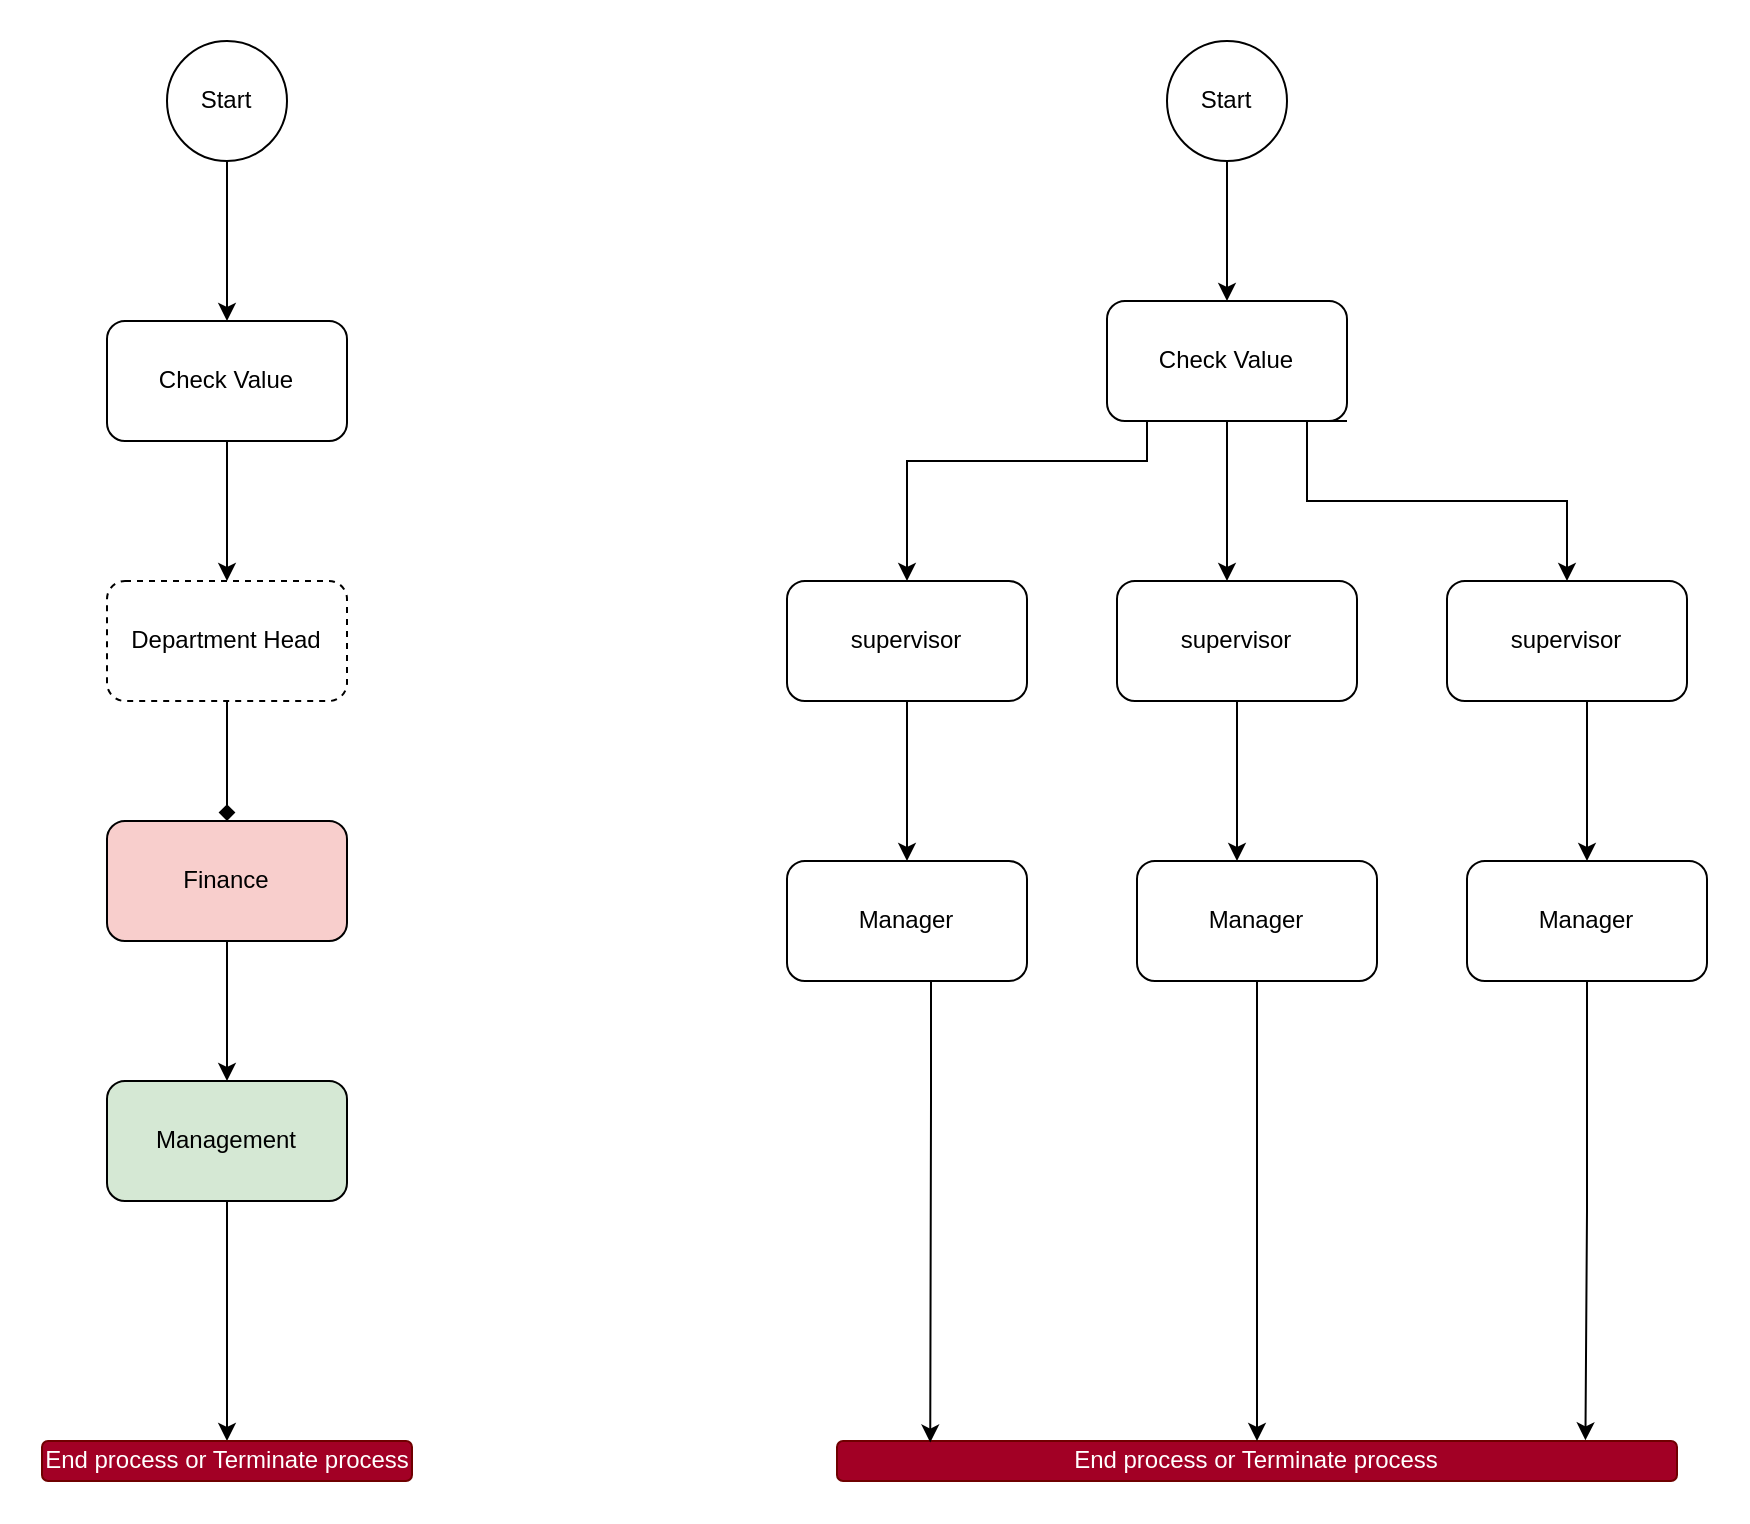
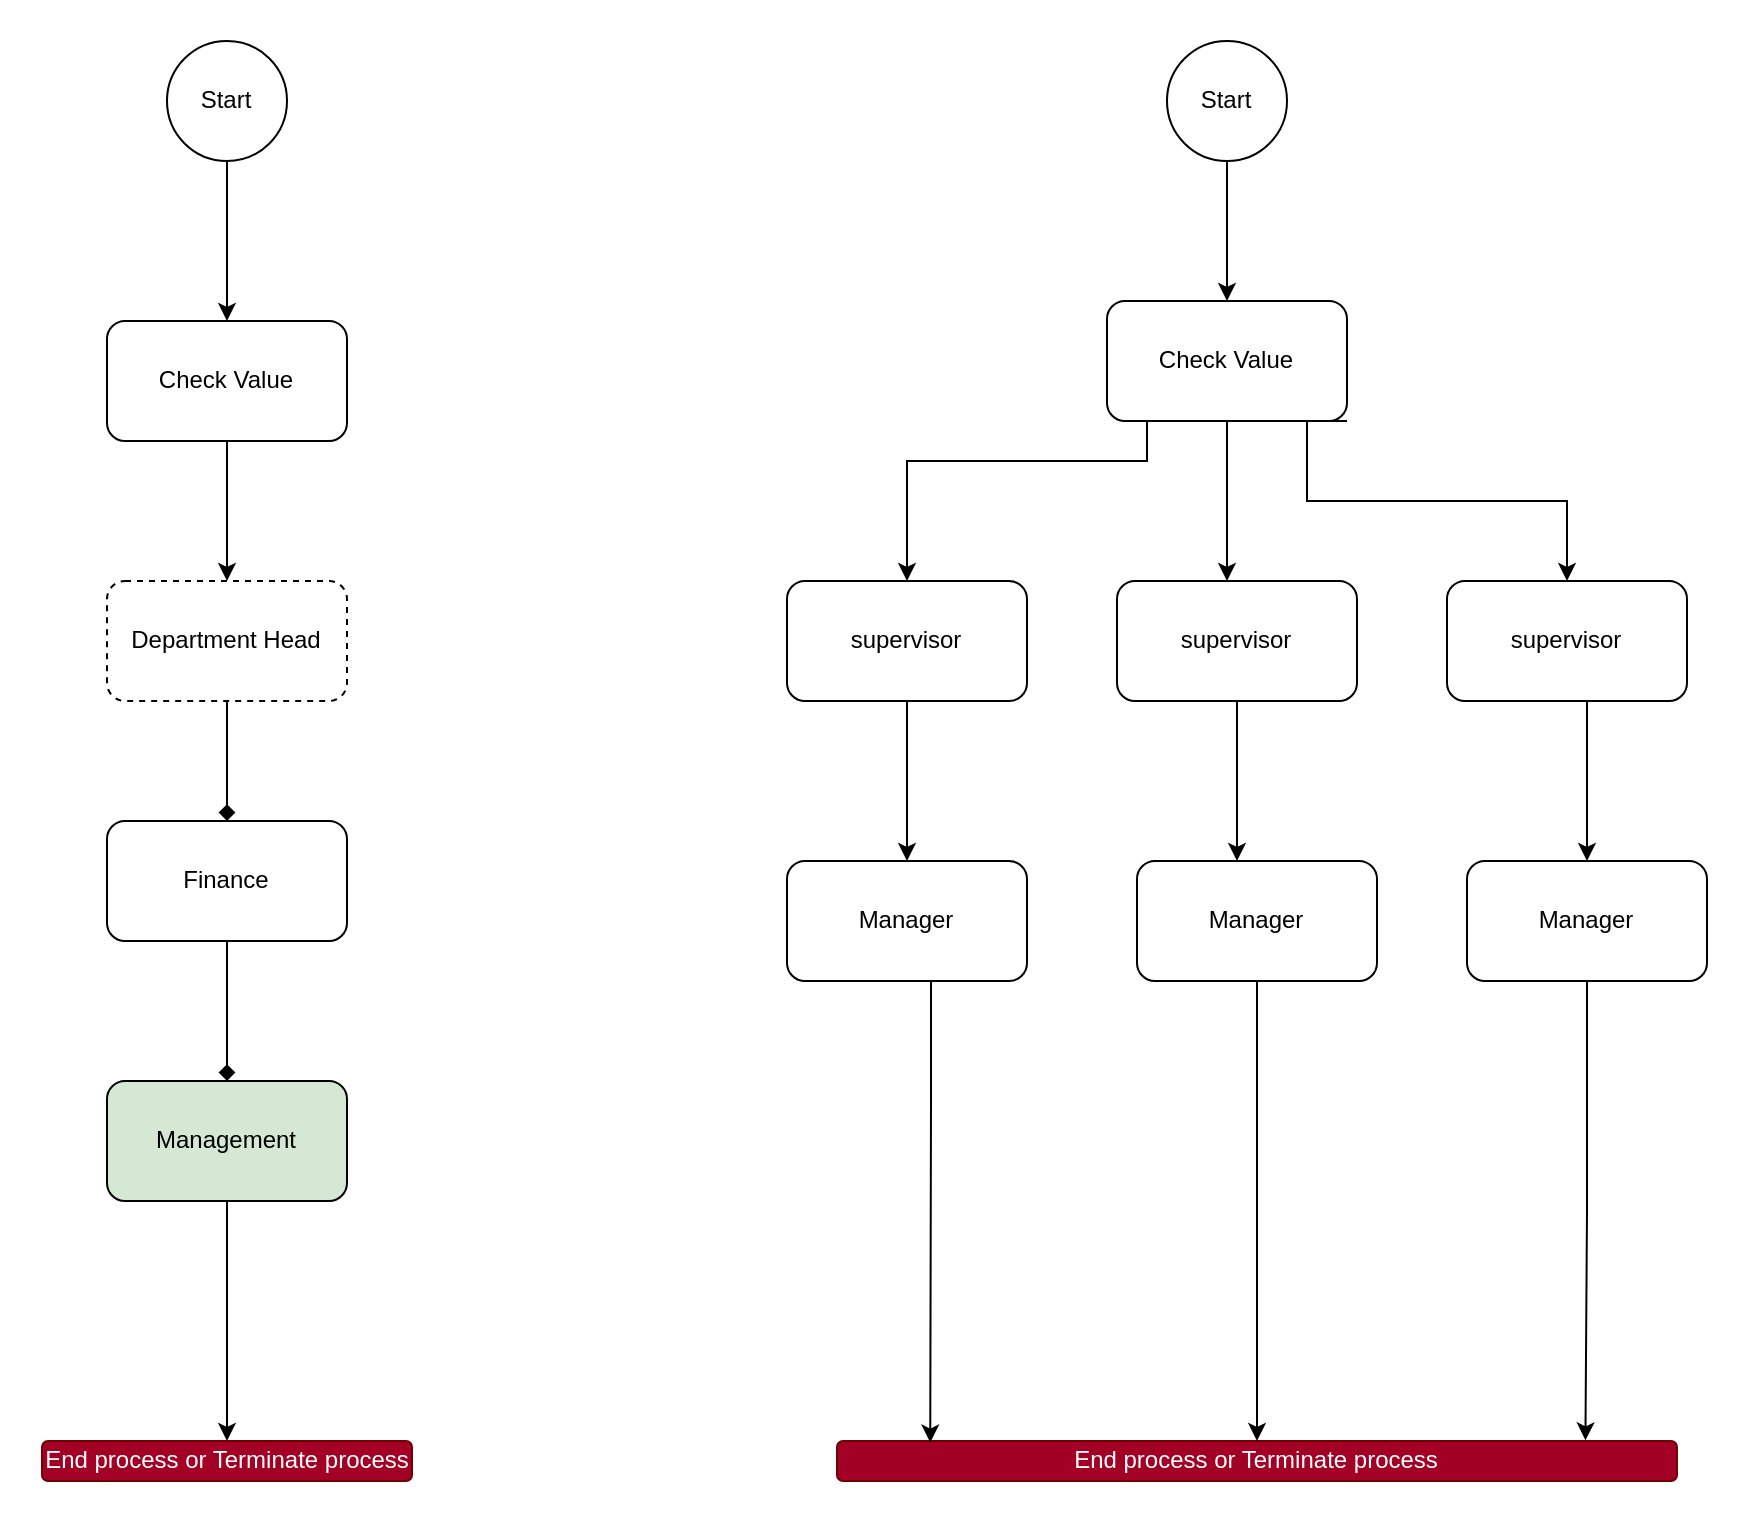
(227, 881) -> (227, 881)
(227, 1066) -> (227, 1065)
